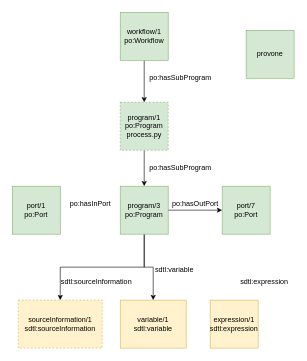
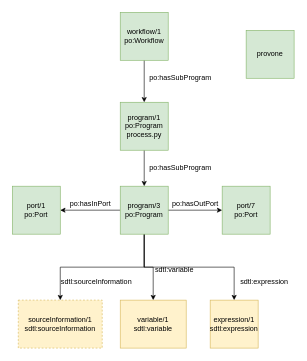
(144, 126) -> (144, 126)
none -> (65, 210)
none -> (234, 294)
